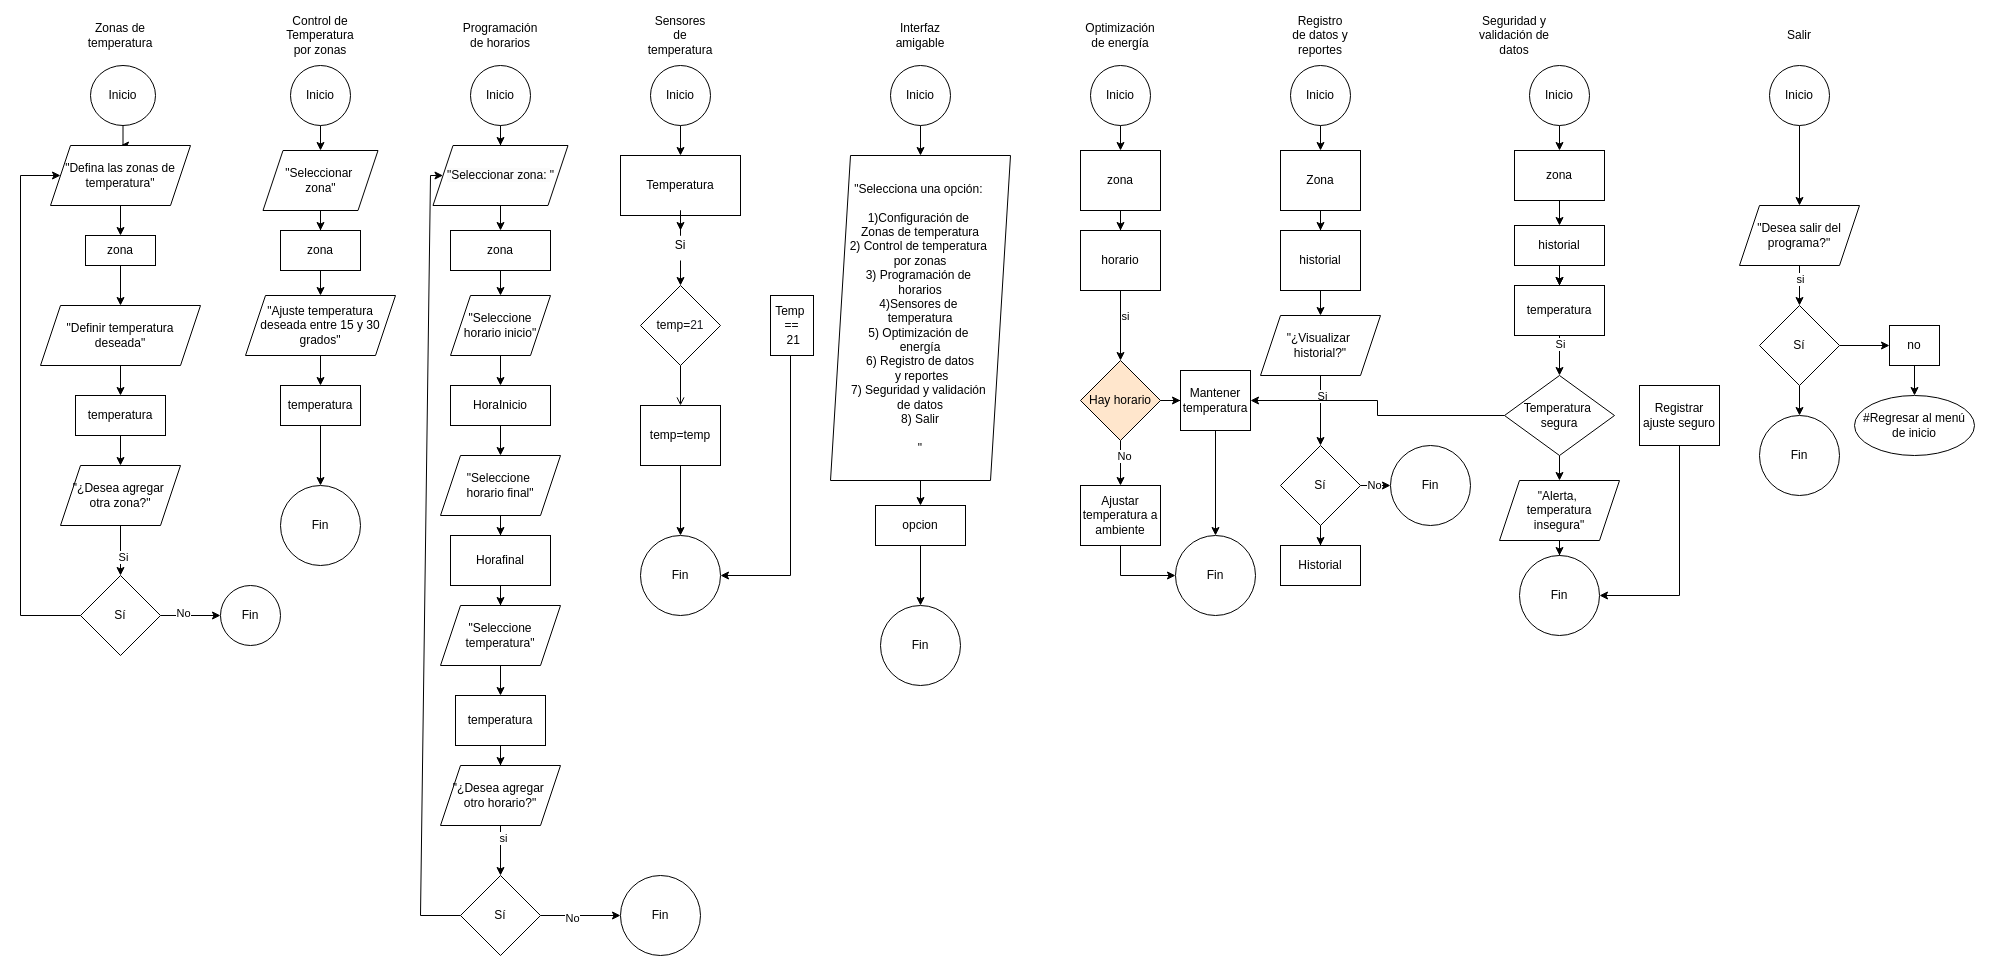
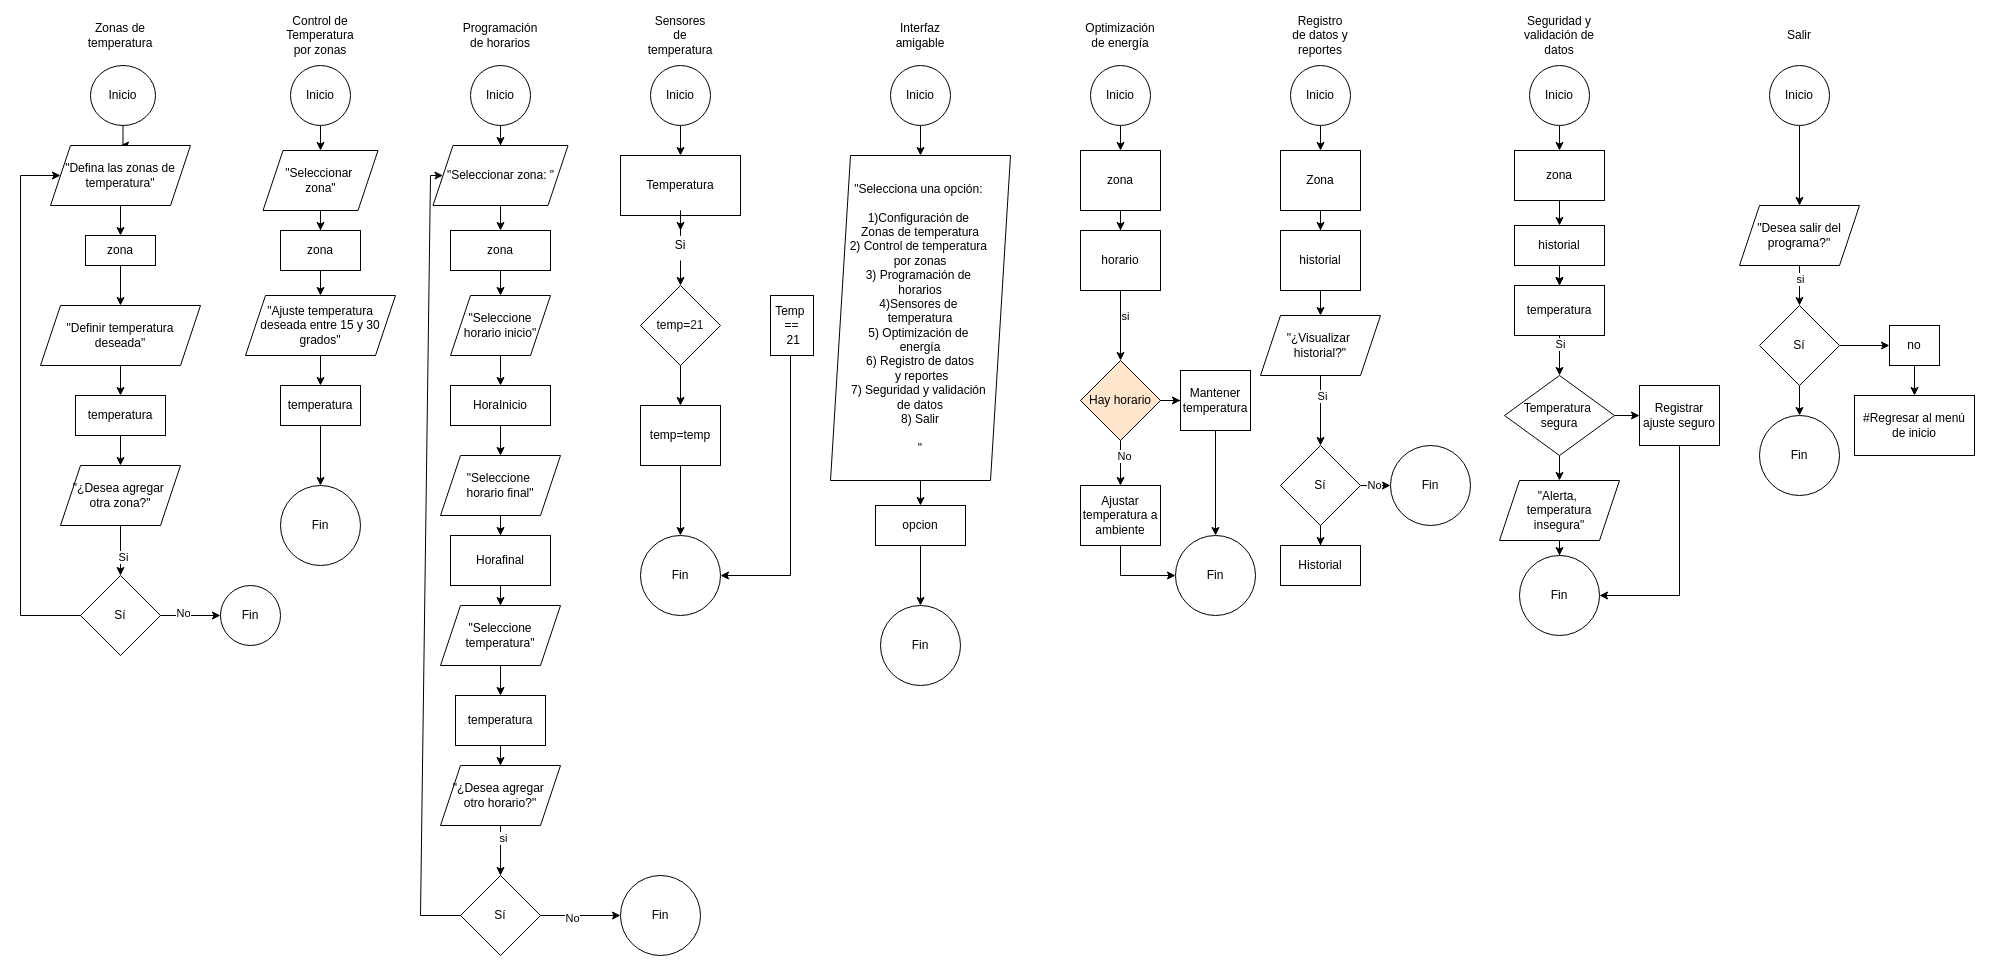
(1515, 36) -> (1560, 36)
(681, 399) -> (681, 397)
(1378, 412) -> (1631, 416)
(1915, 426) -> (1915, 426)
